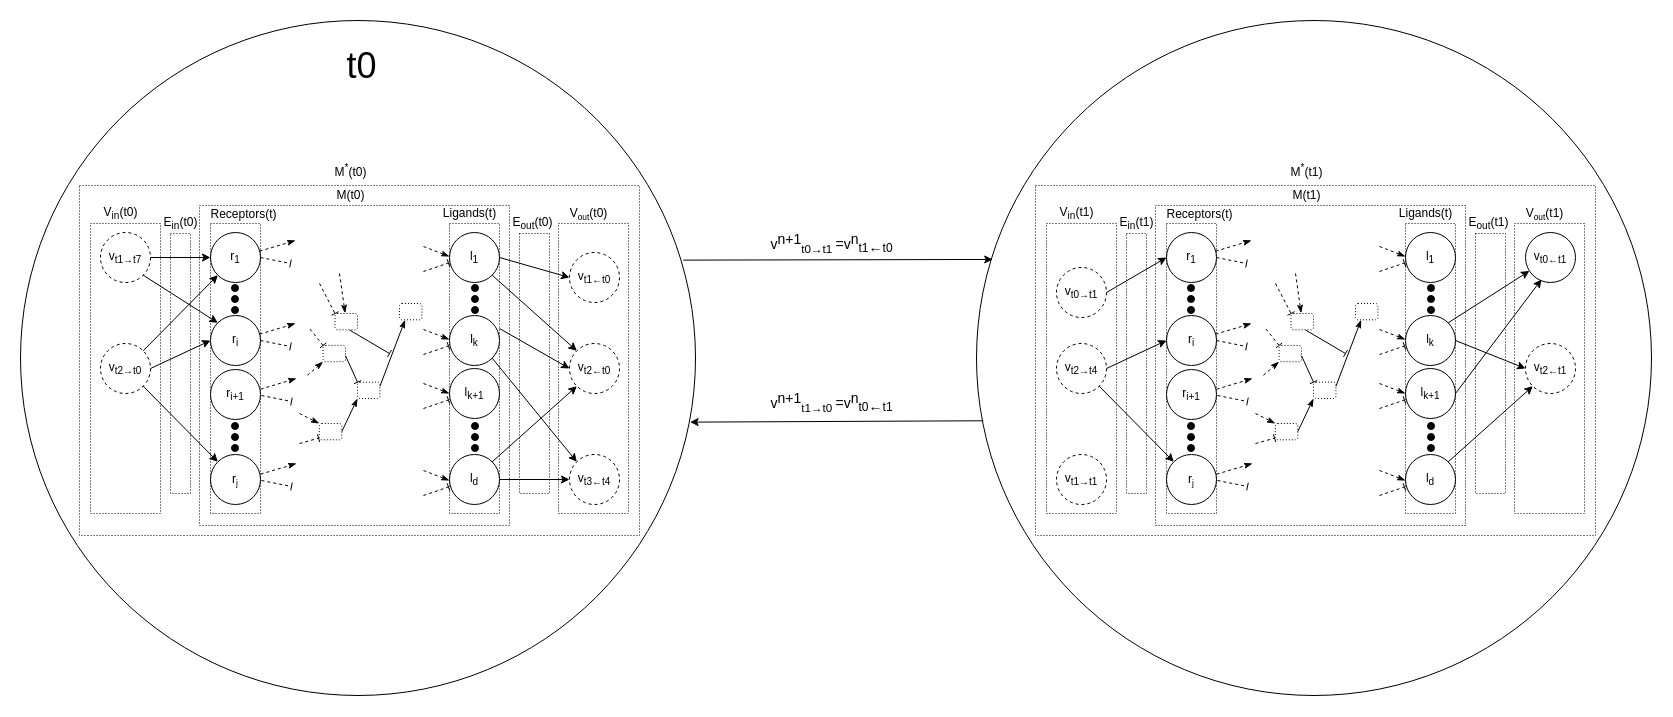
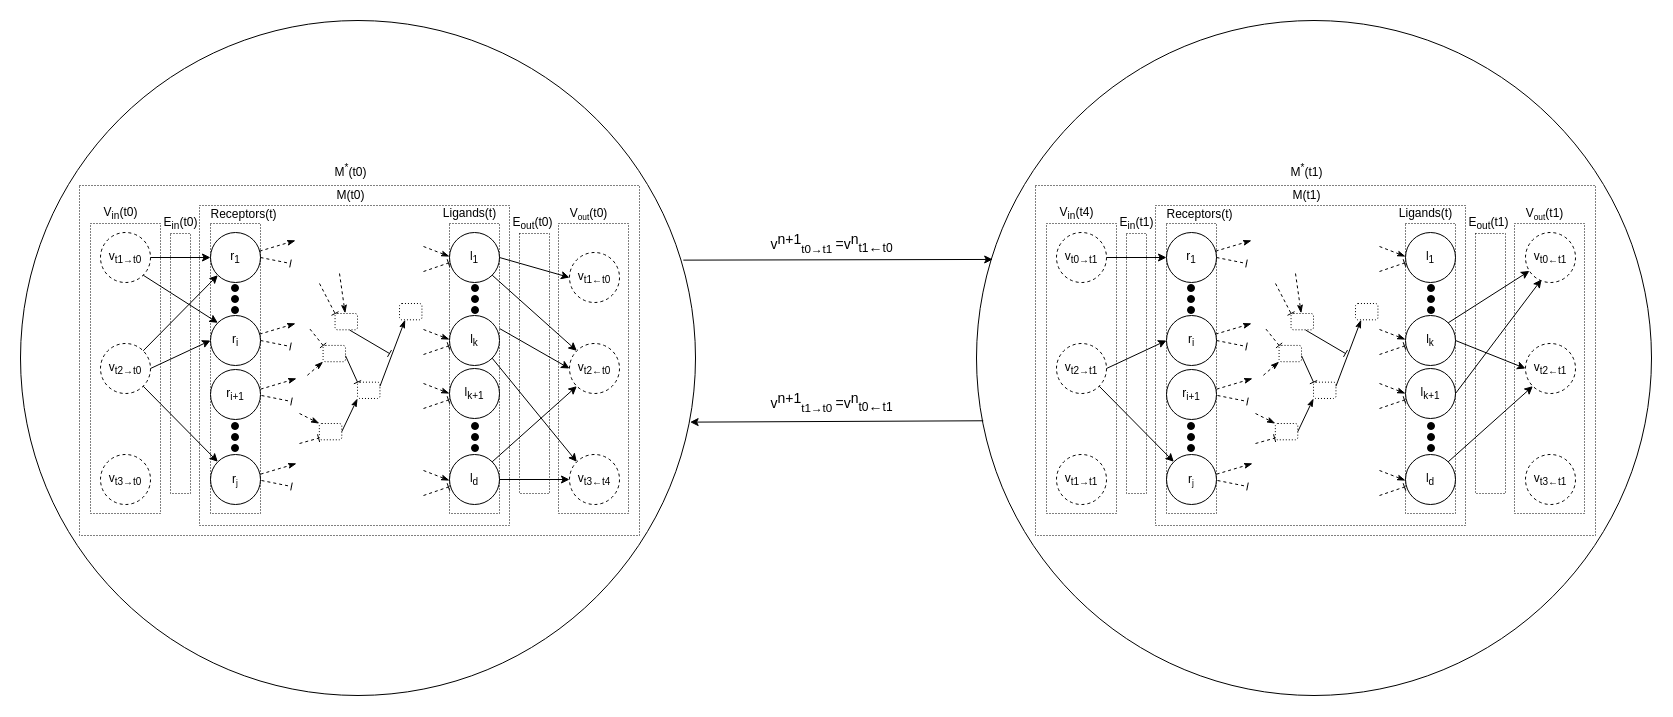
(362, 66) -> none
(1077, 214) -> (1077, 214)
(126, 258) -> (126, 258)
(1551, 258) -> (1551, 258)
(1082, 293) -> (1082, 258)
(1082, 369) -> (1082, 369)
none -> (126, 480)
none -> (1551, 480)
